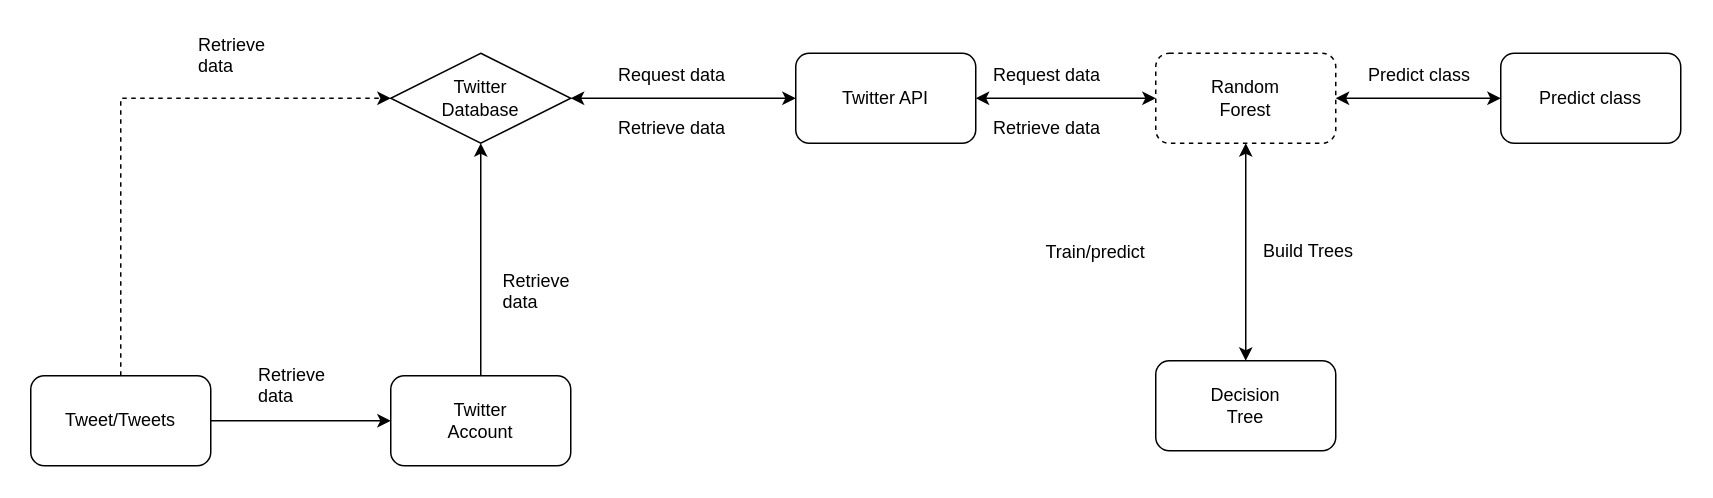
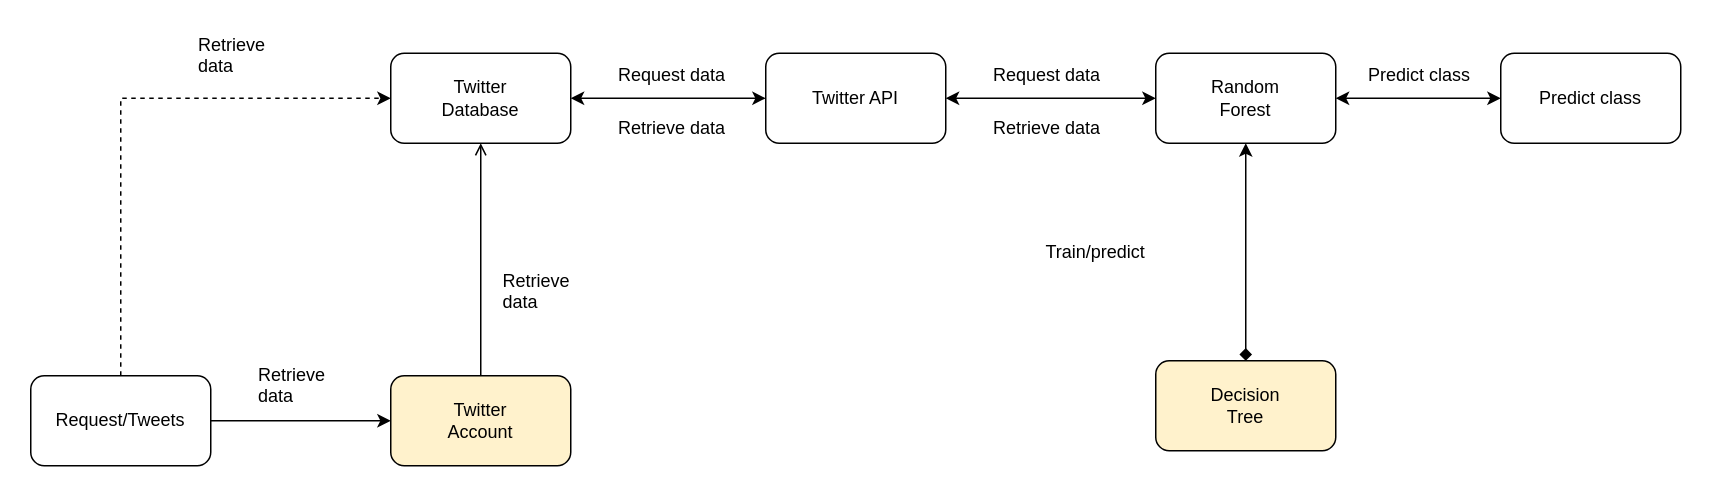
(481, 98) -> (481, 98)
(886, 98) -> (856, 98)
(1246, 98) -> (1246, 98)
(481, 155) -> (481, 152)
(1321, 259) -> none
(1246, 349) -> (1246, 348)
(1246, 406) -> (1246, 406)
(121, 421) -> (121, 421)
(481, 421) -> (481, 421)
